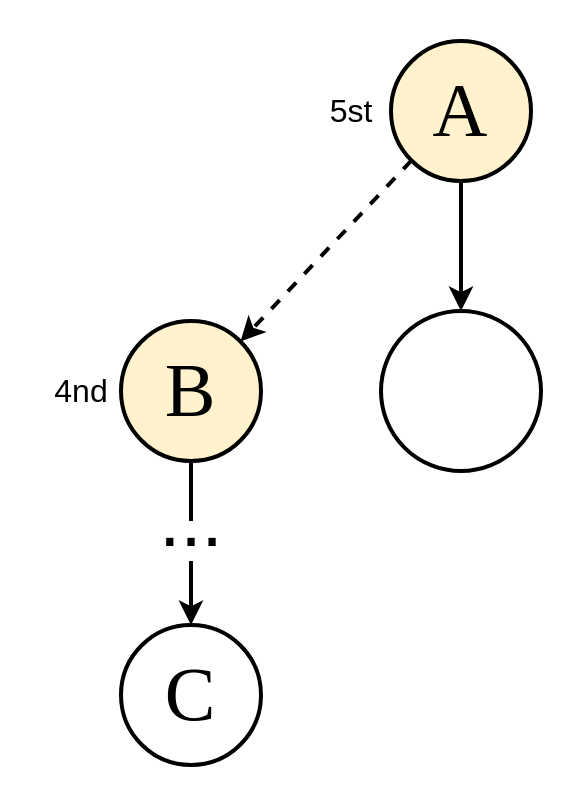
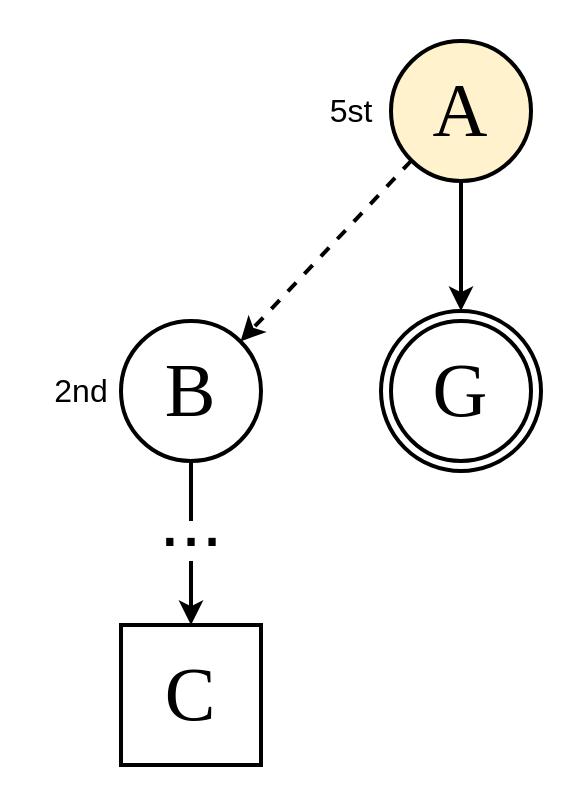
(82, 391) -> (82, 391)
(191, 391) -> (191, 391)
none -> (461, 391)
(191, 695) -> (191, 695)
